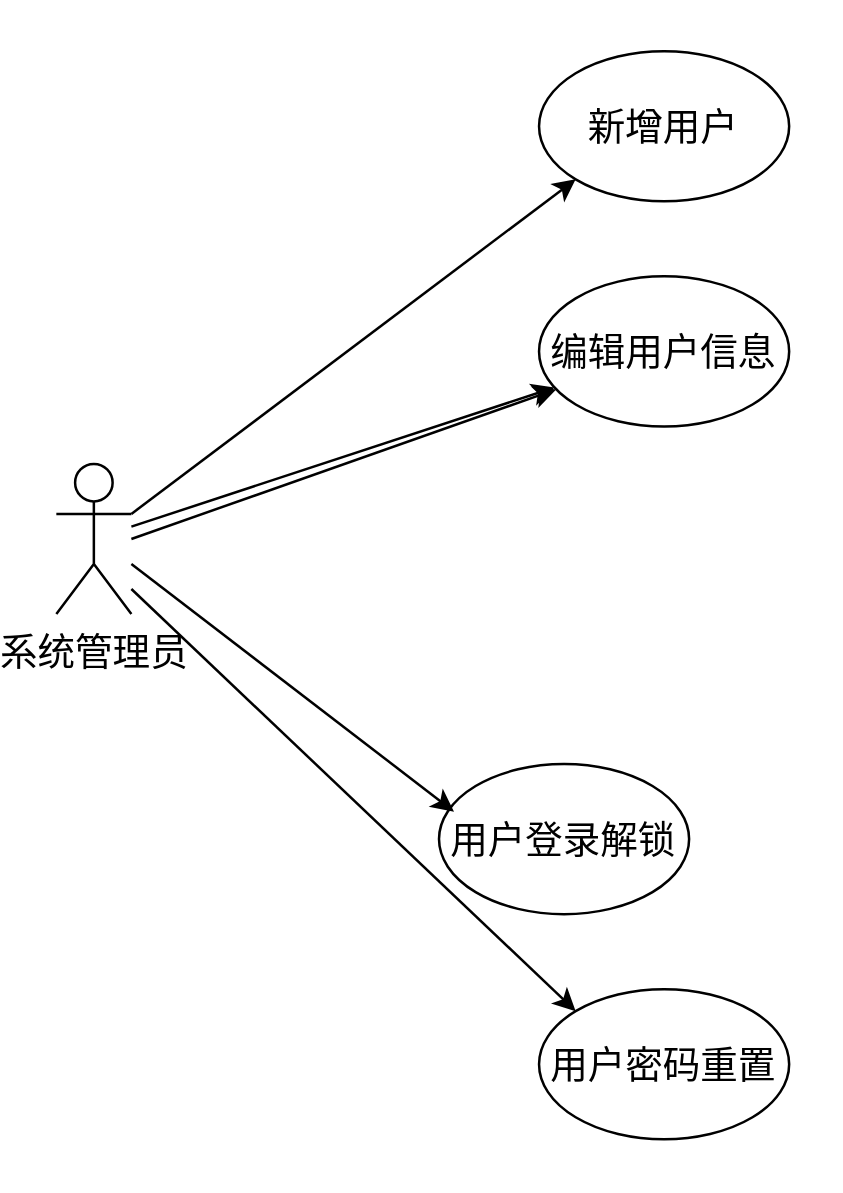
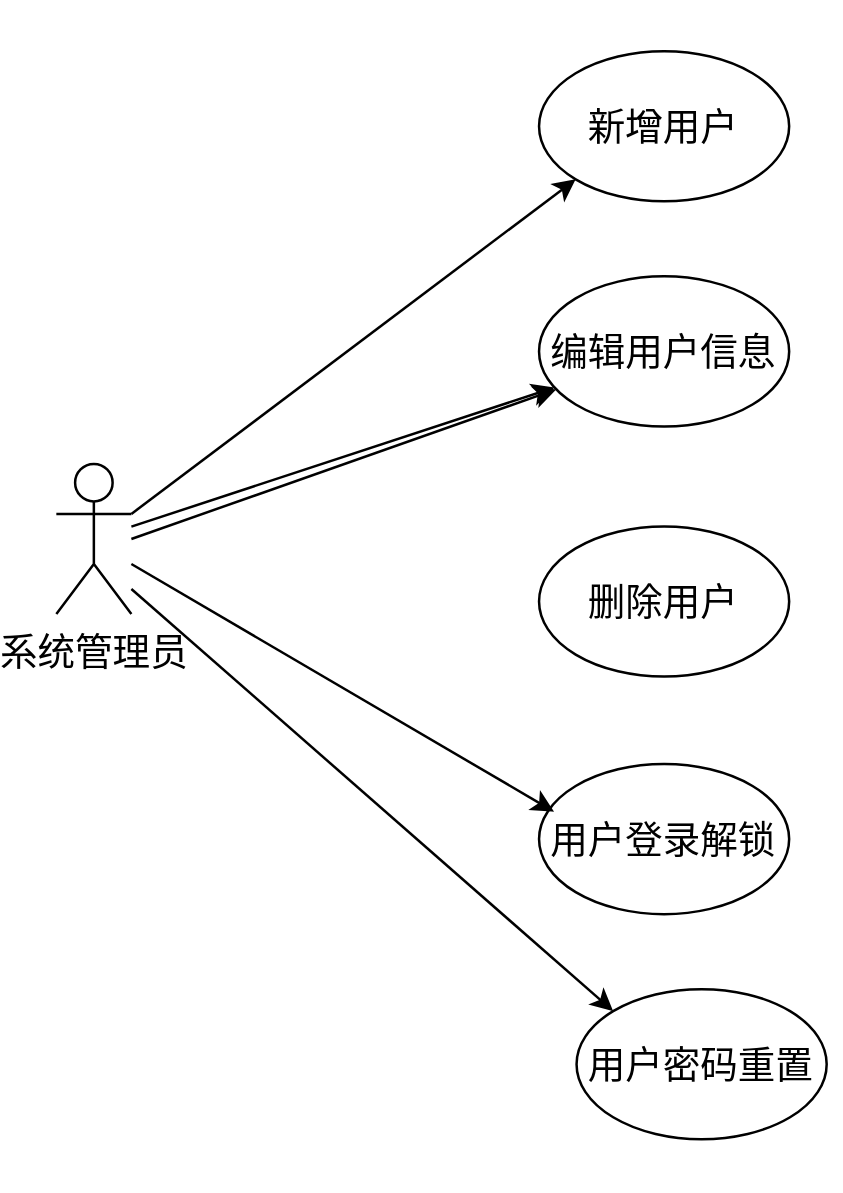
none -> (664, 601)
(564, 839) -> (664, 839)
(664, 1064) -> (701, 1064)
